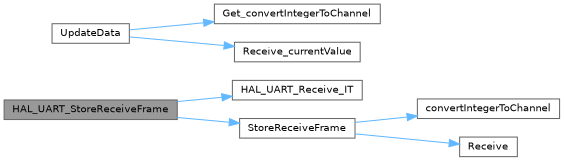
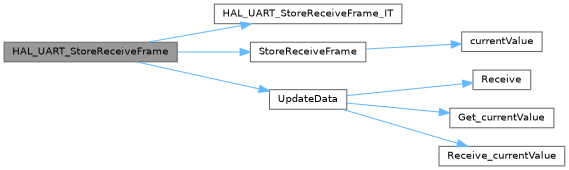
(297, 14) -> (502, 118)
none -> (198, 75)
(297, 90) -> (308, 14)
(488, 109) -> (502, 42)
(402, 138) -> (405, 90)
